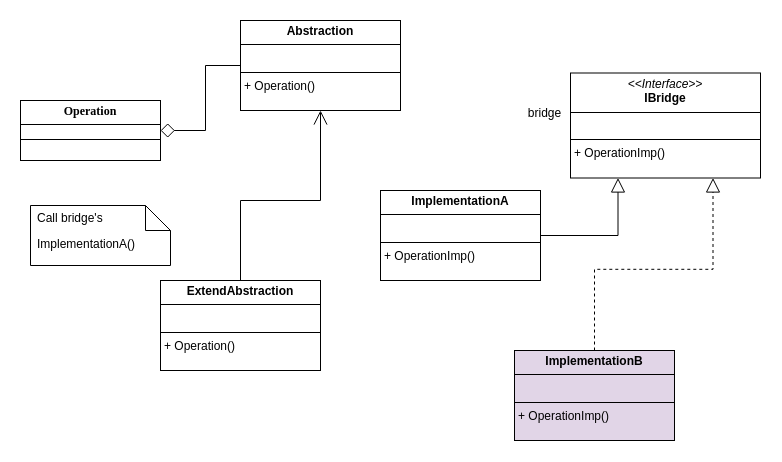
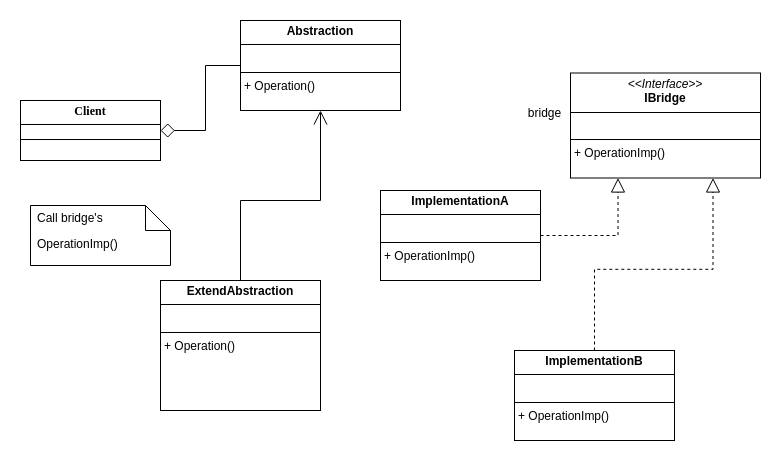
(49, 108) -> (38, 108)
(601, 236) -> (601, 236)
(92, 245) -> (83, 245)
(241, 326) -> (241, 346)
(595, 396) -> (595, 396)
